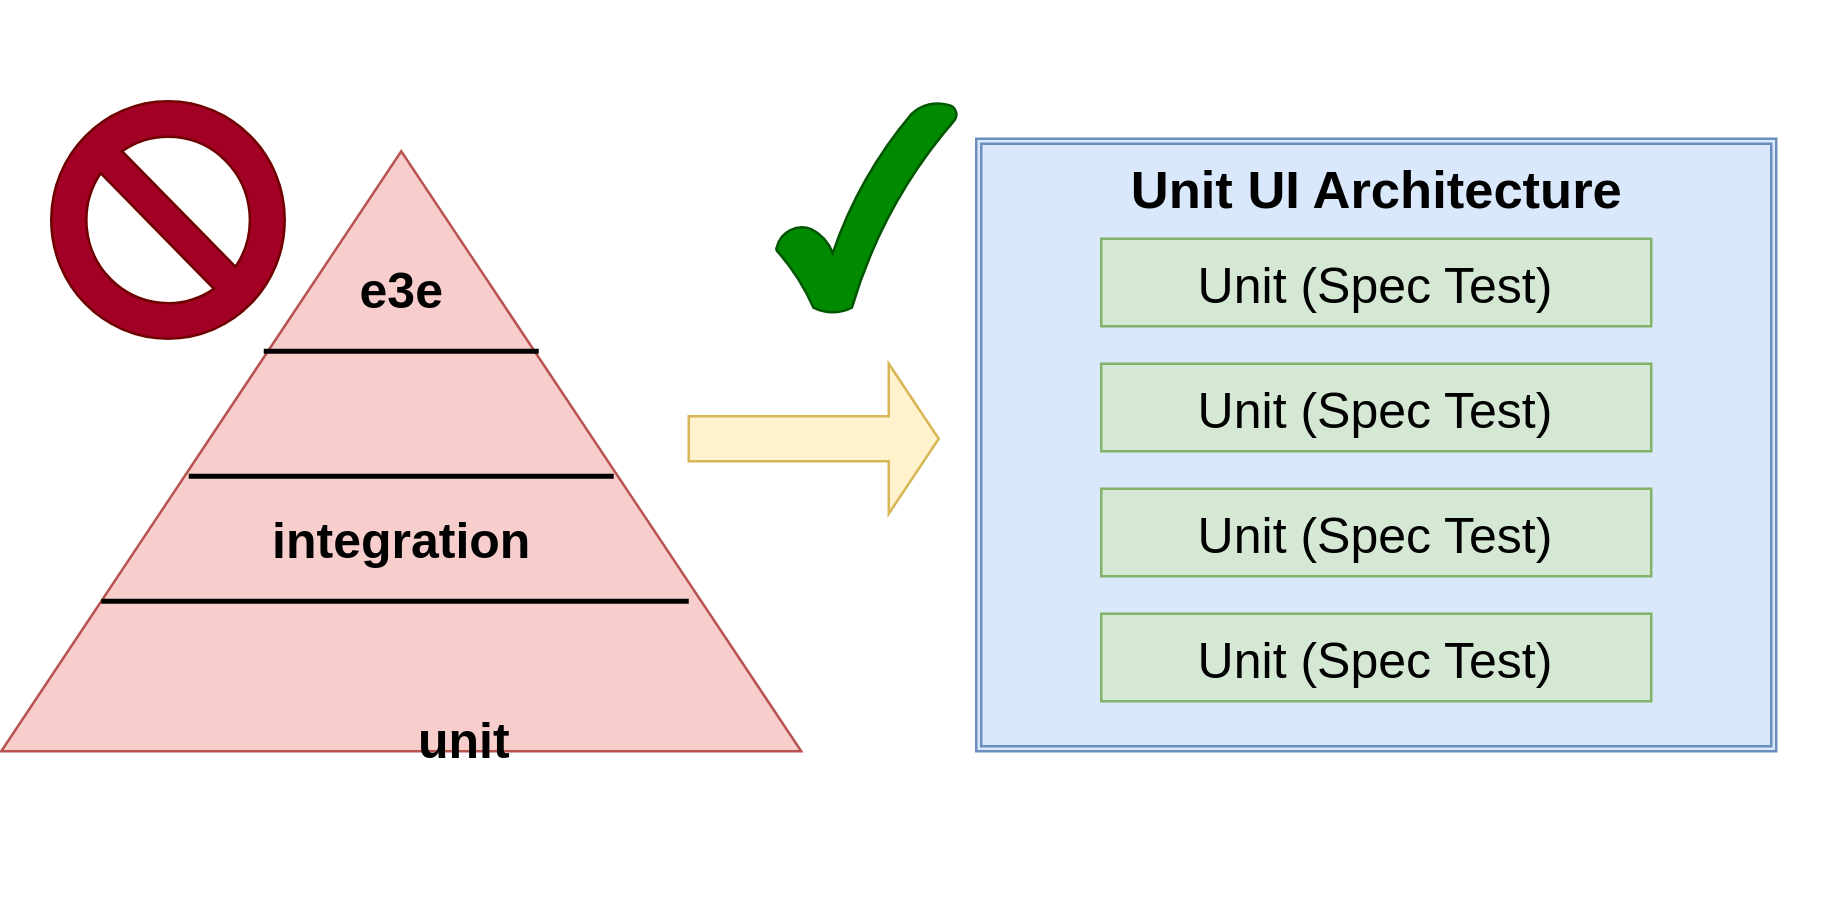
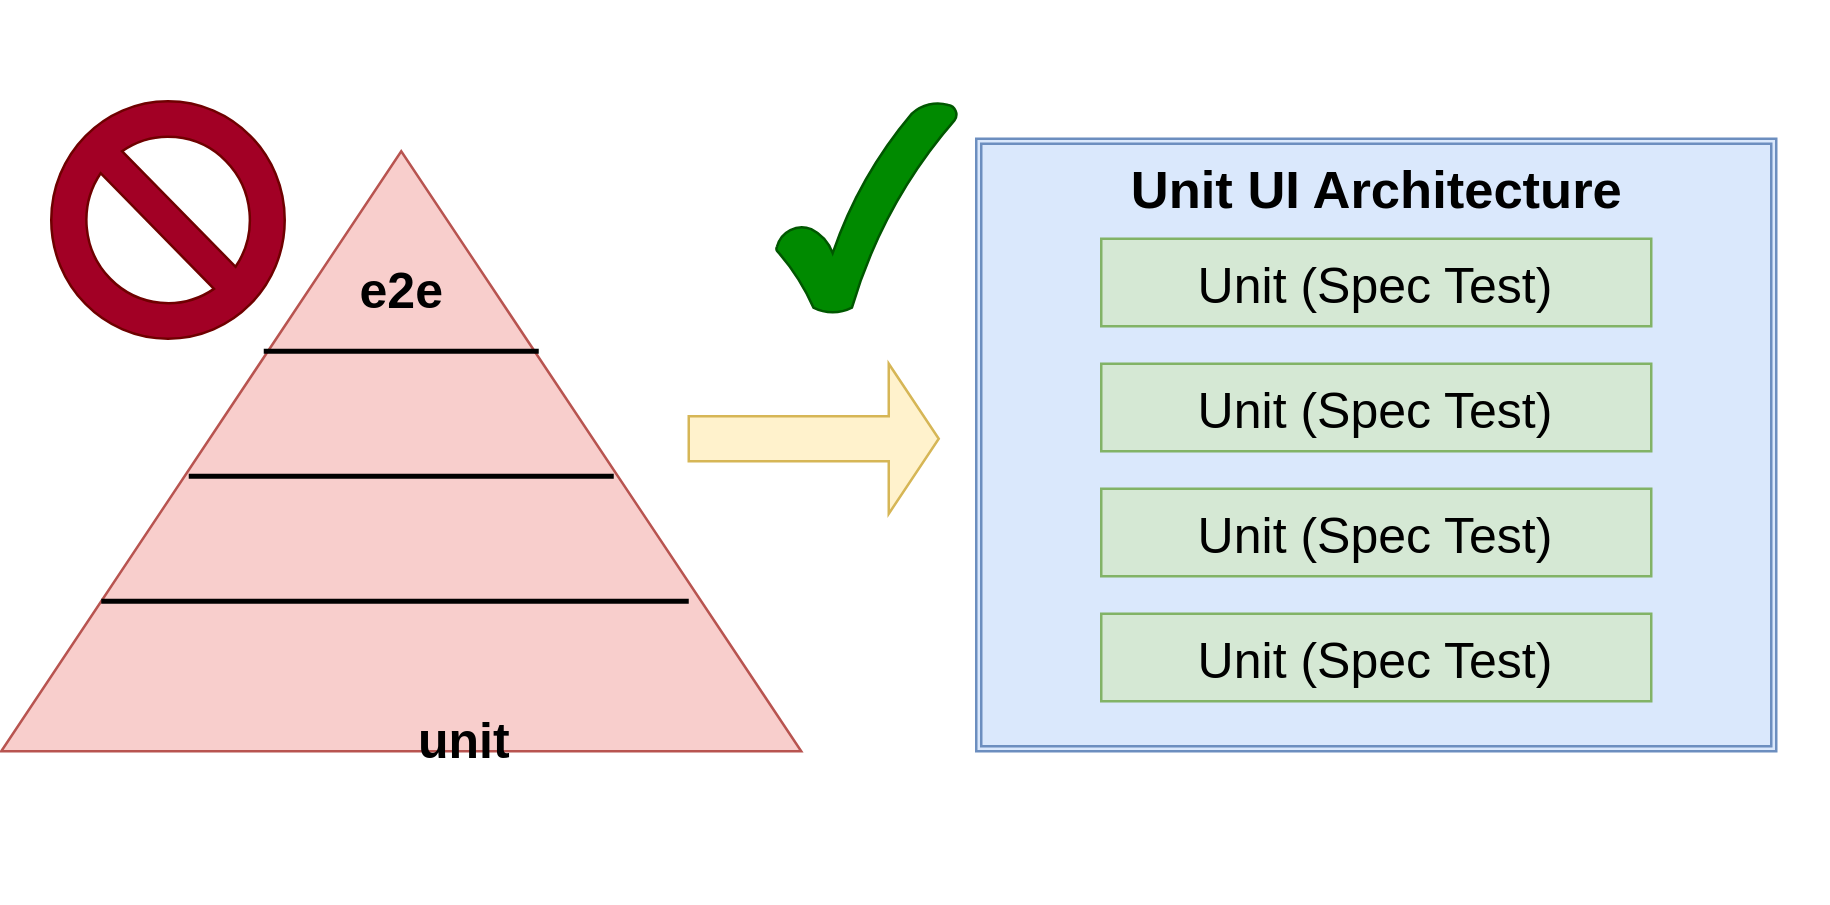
(403, 289) -> (403, 289)
(401, 539) -> none
